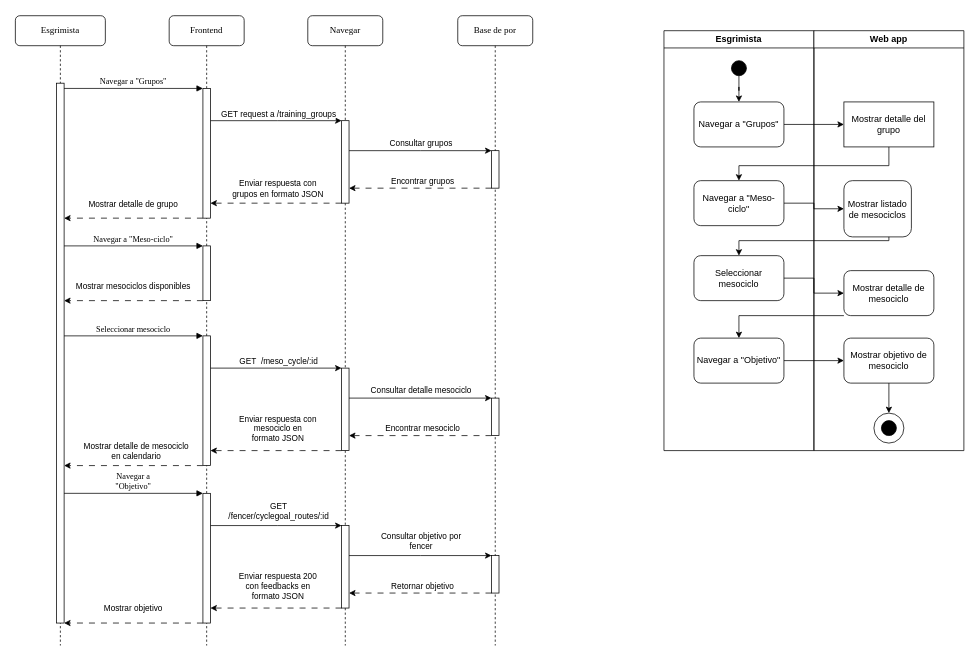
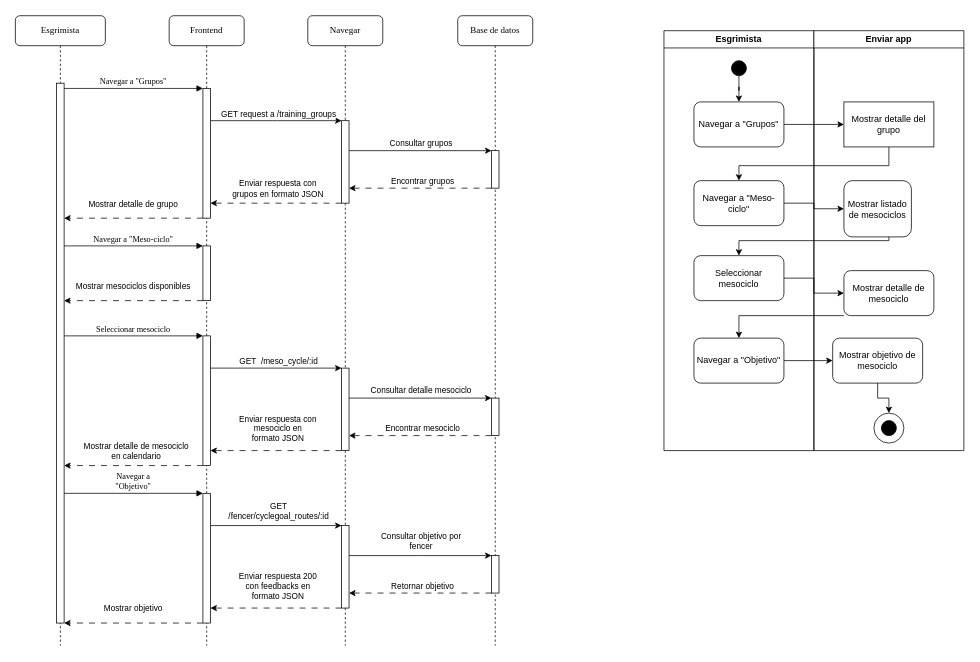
(495, 30) -> (495, 30)
(889, 39) -> (889, 39)
(889, 360) -> (878, 360)
